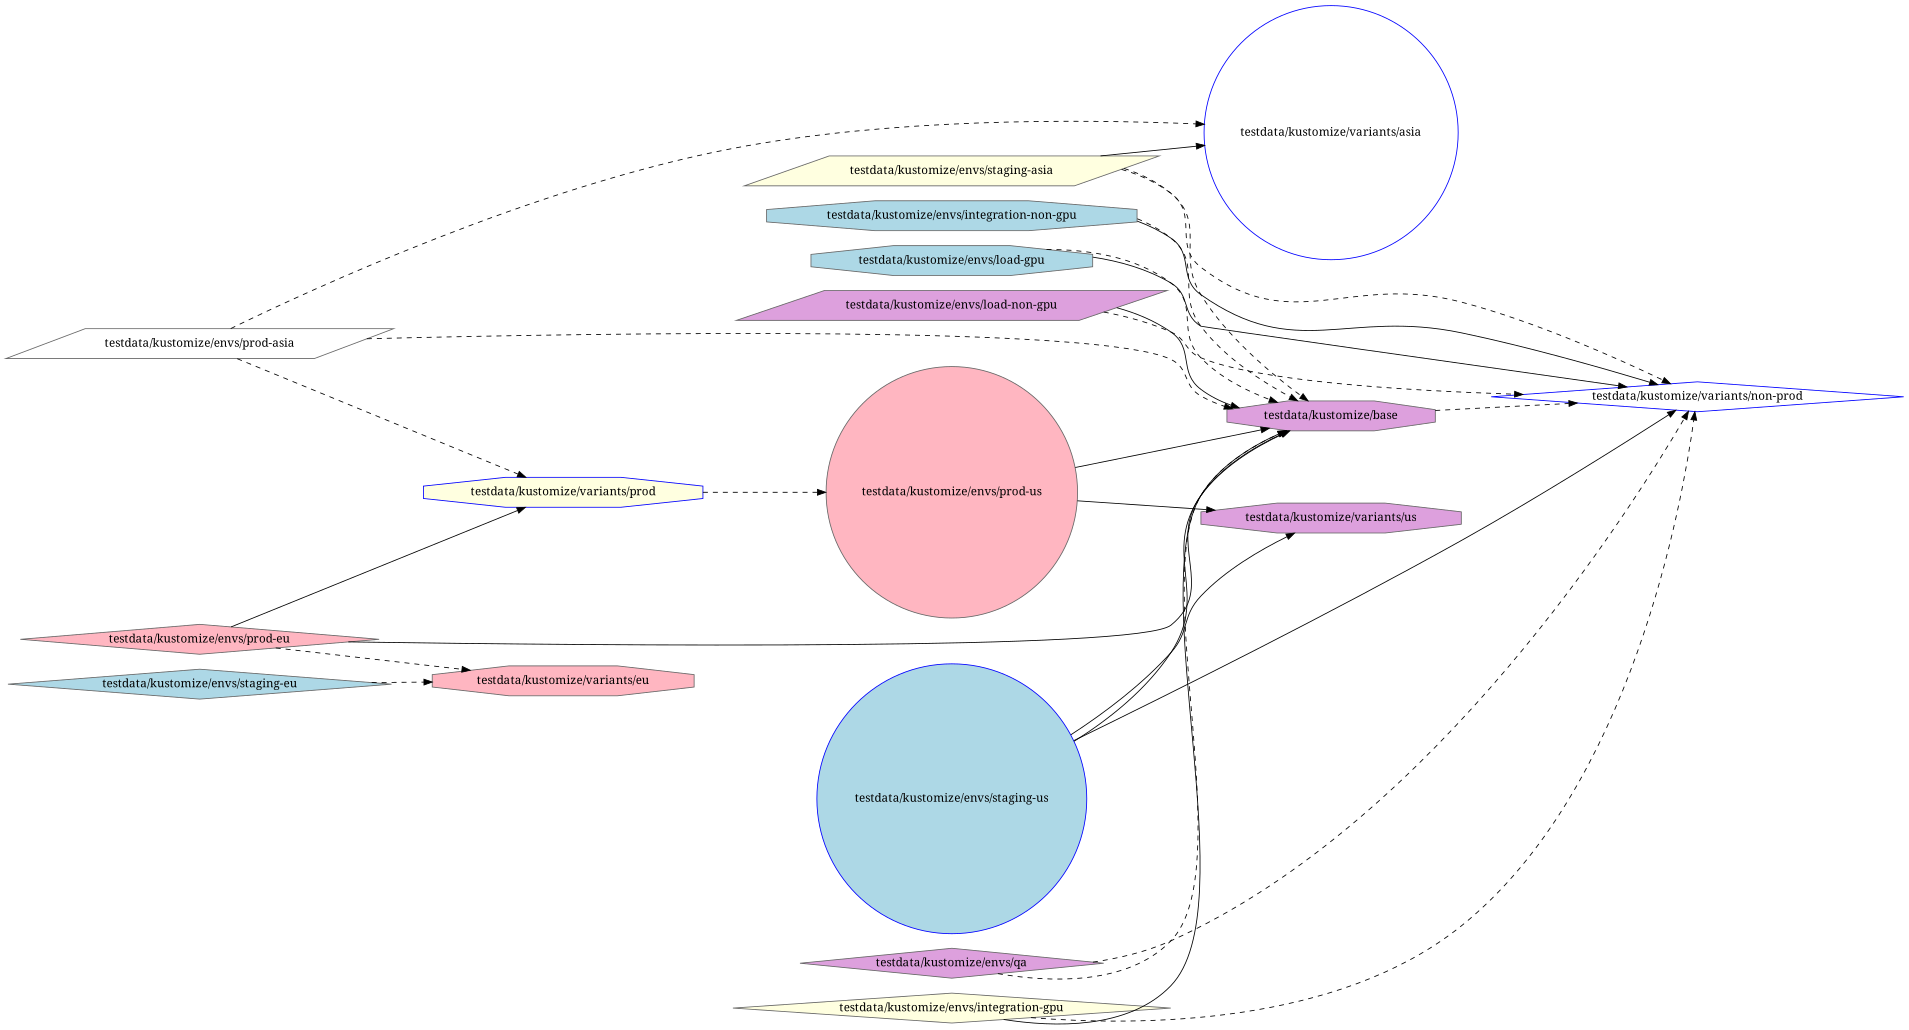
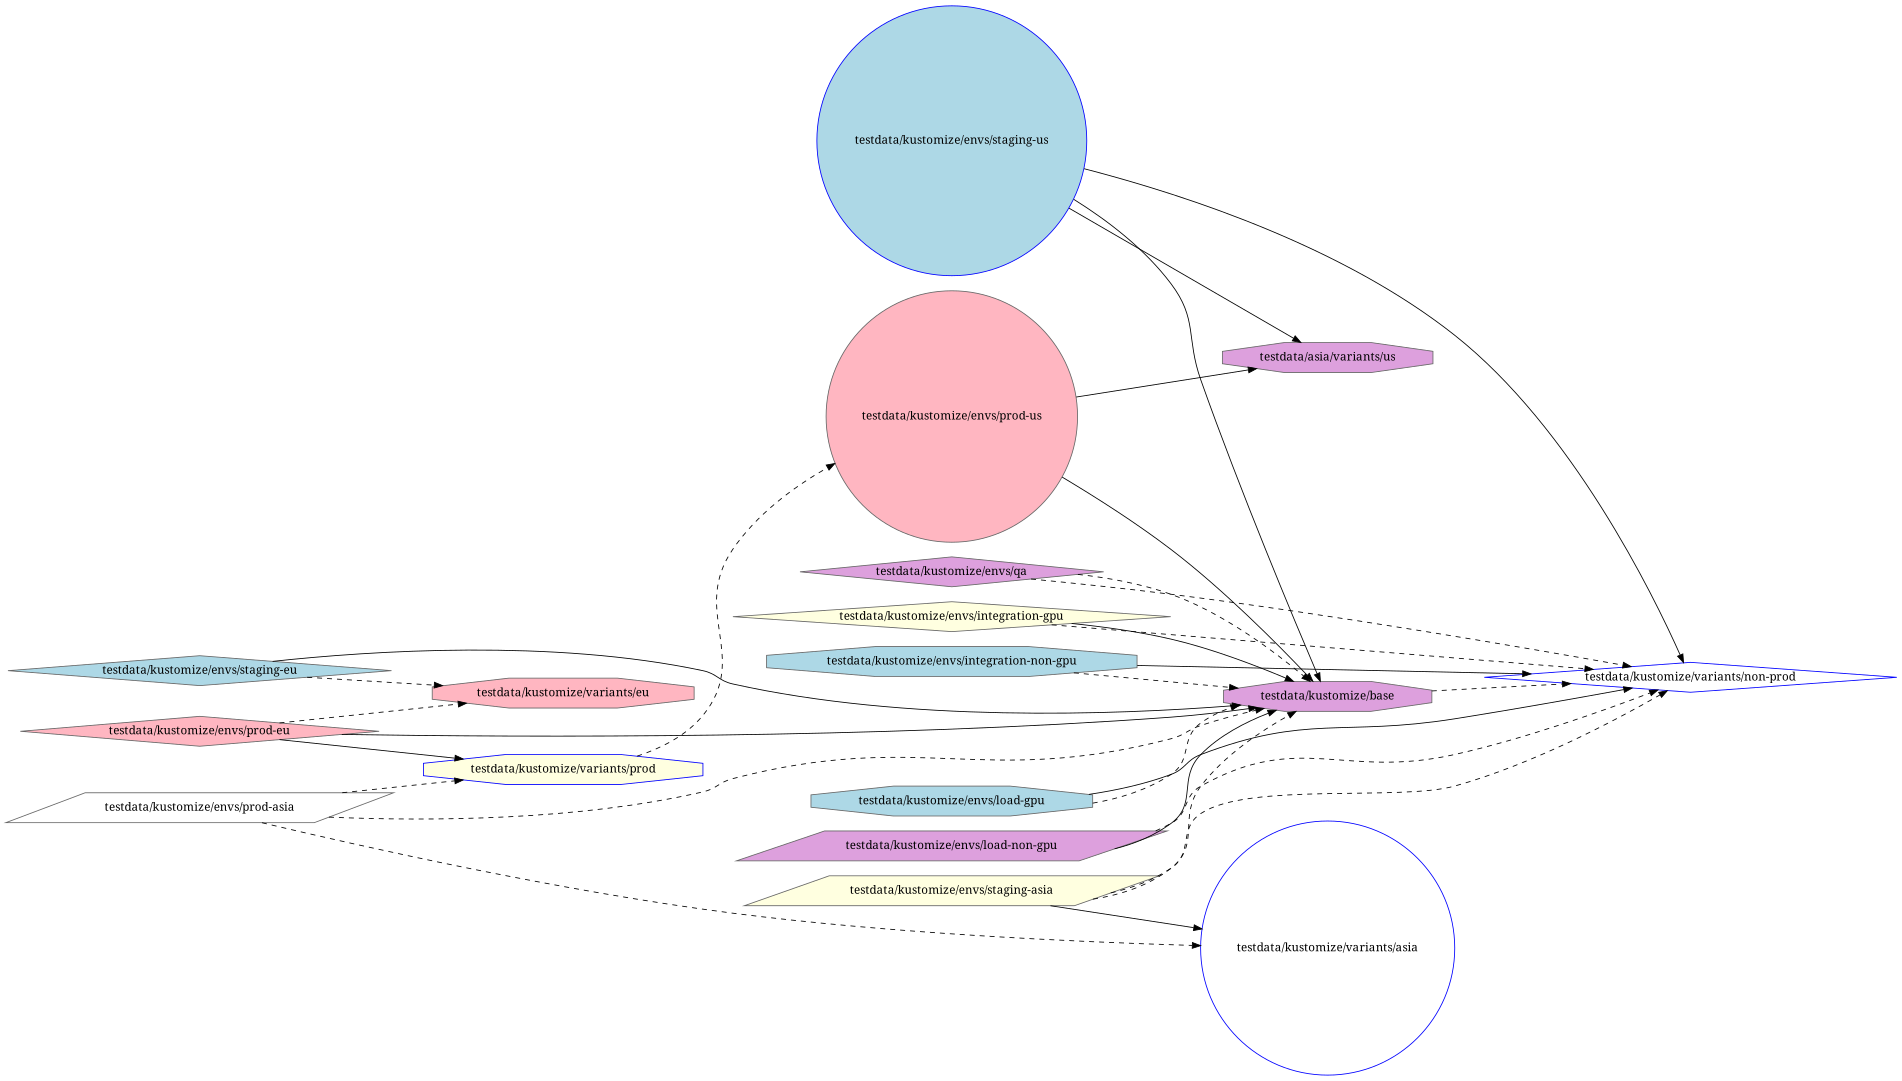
(1331, 518) -> (1328, 358)
none -> (751, 687)
